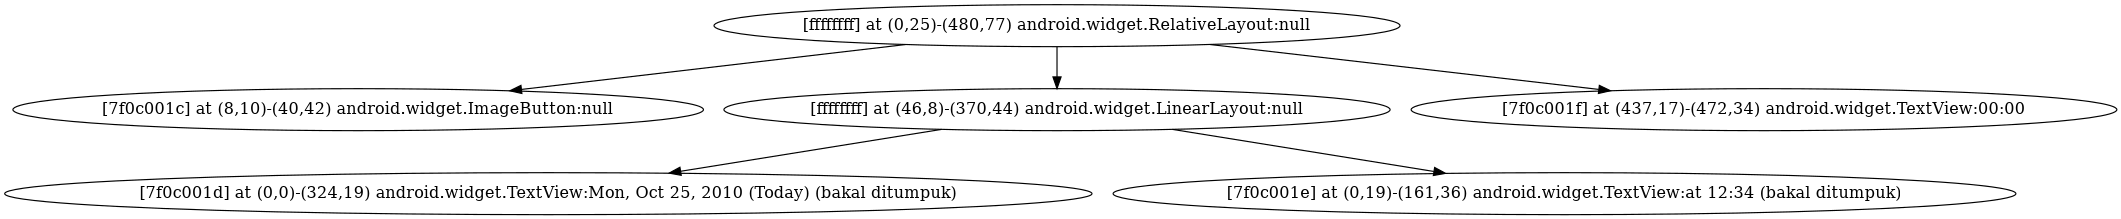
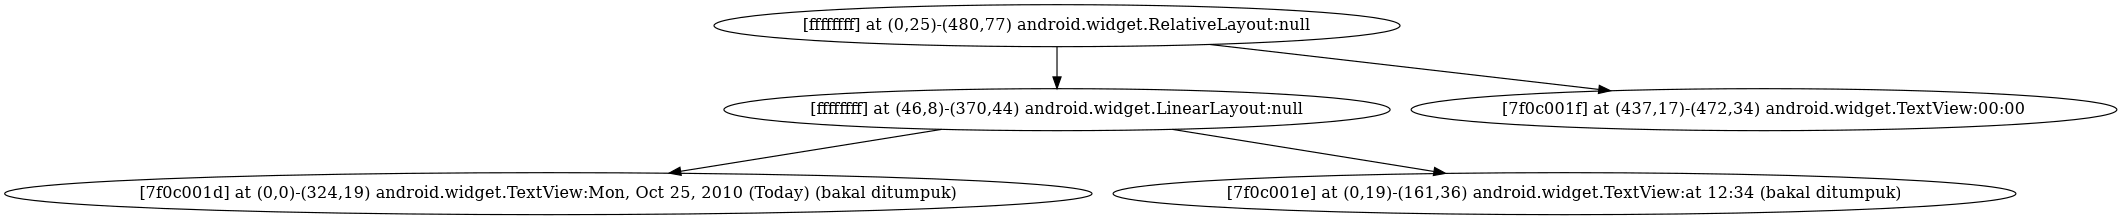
(358, 110) -> none
